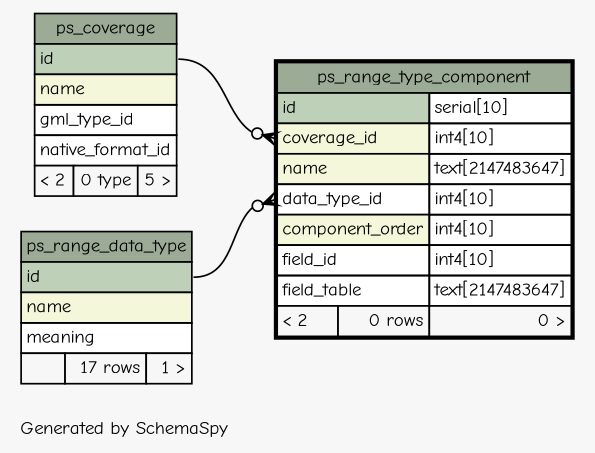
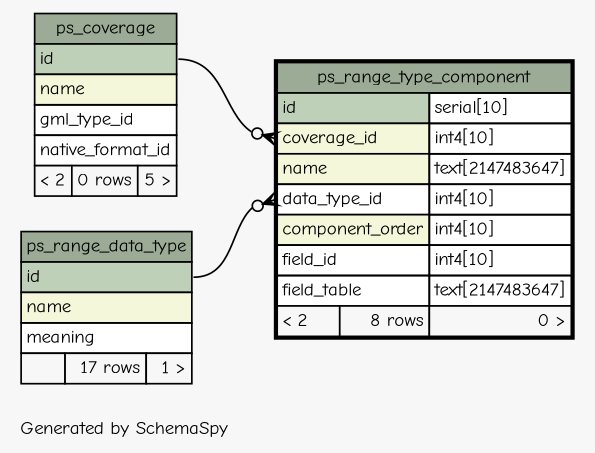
(106, 180) -> (105, 180)
(396, 320) -> (397, 320)
